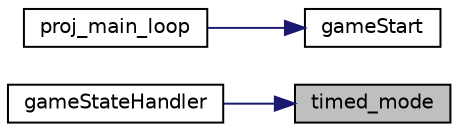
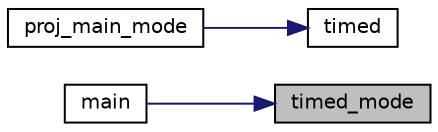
(116, 28) -> (106, 28)
(373, 28) -> (353, 28)
(116, 104) -> (106, 104)
